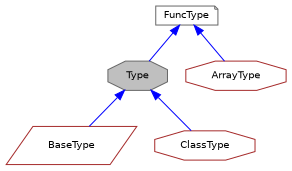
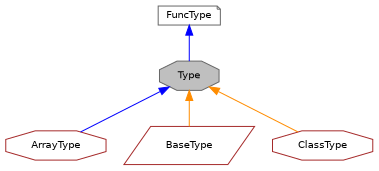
(213, 47) -> (120, 112)
(103, 112) -> (189, 113)
(175, 114) -> (258, 112)
